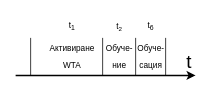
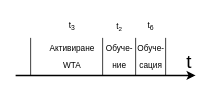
(72, 27) -> (72, 27)
